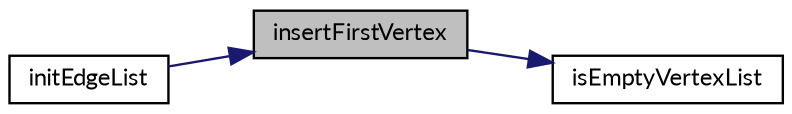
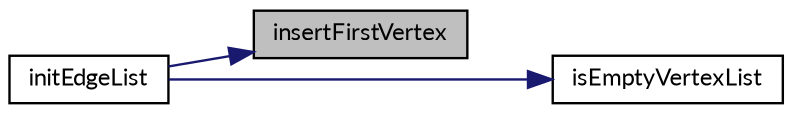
(498, 55) -> (348, 79)
